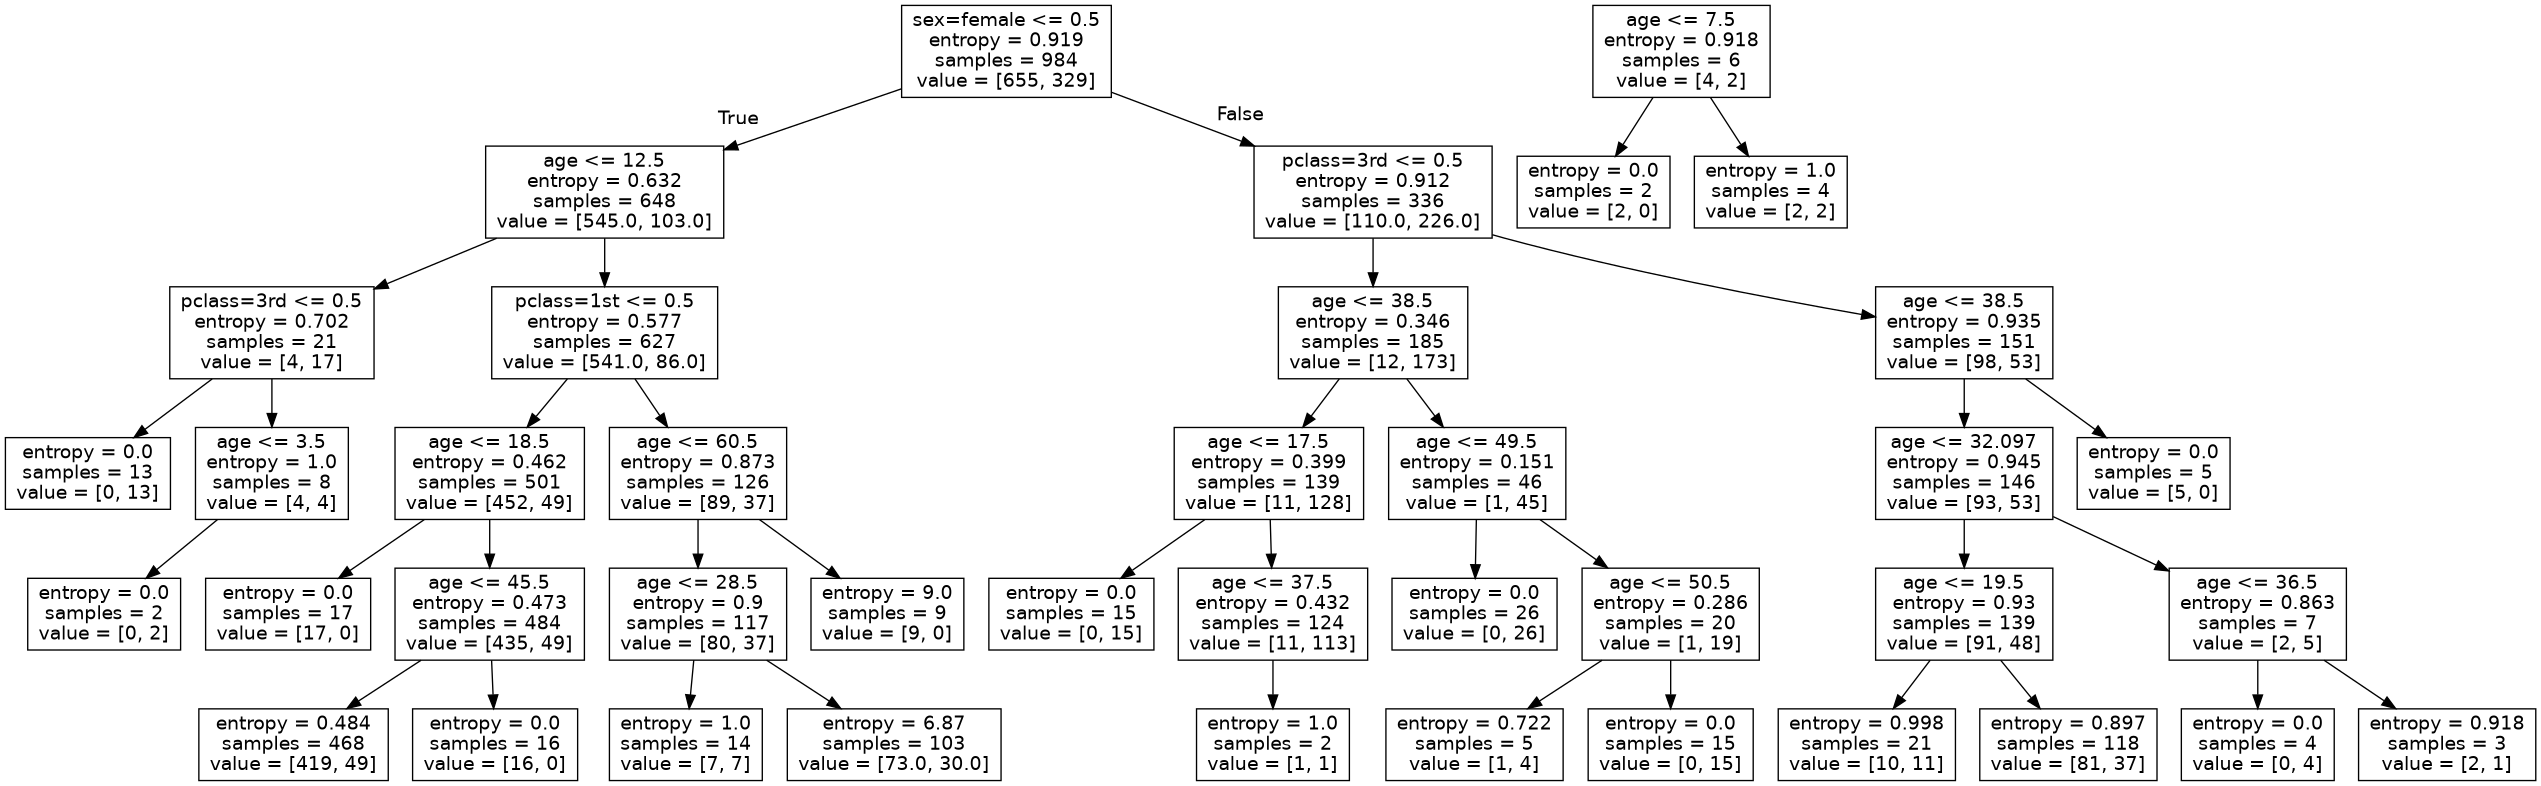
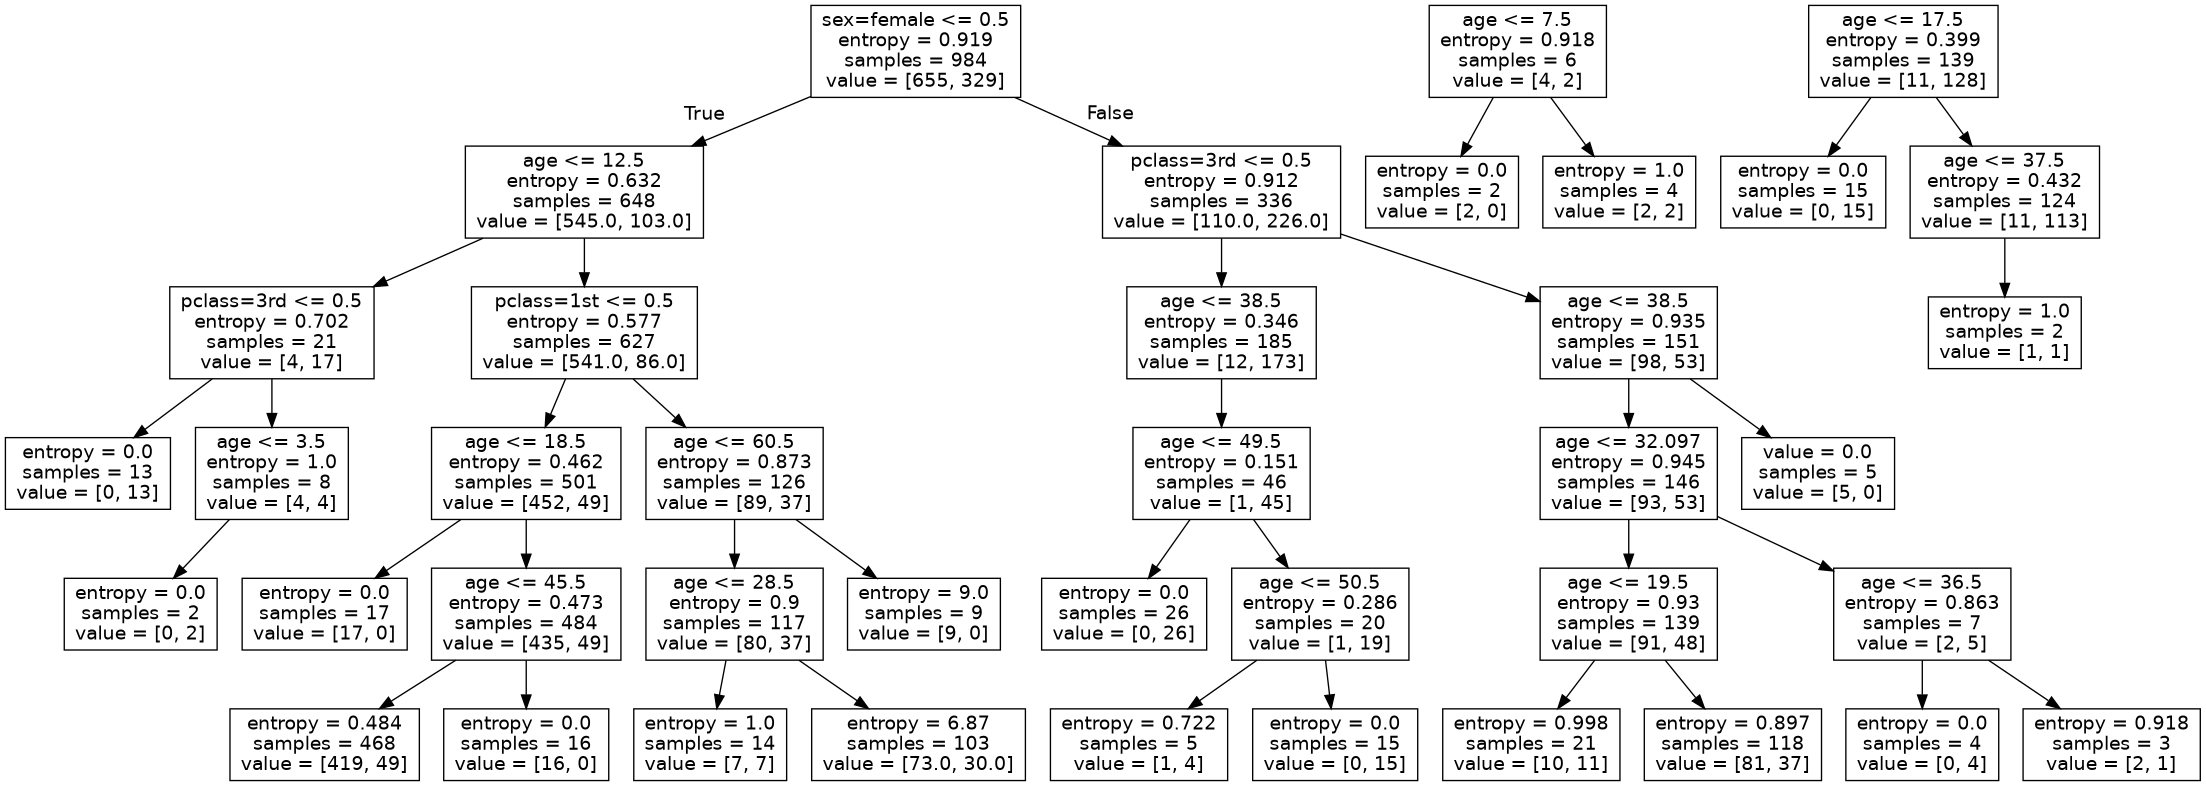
(1325, 397) -> none
(2154, 473) -> (1818, 473)
